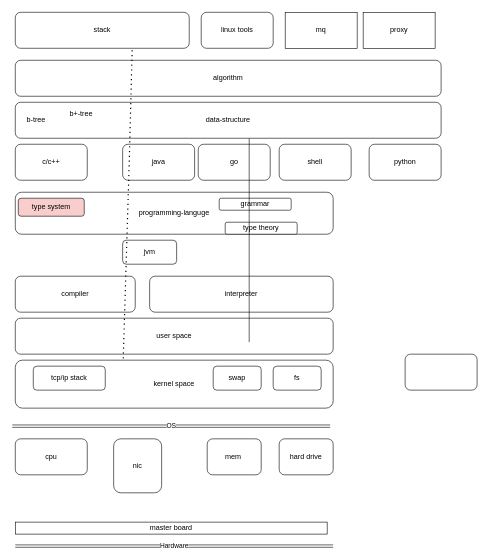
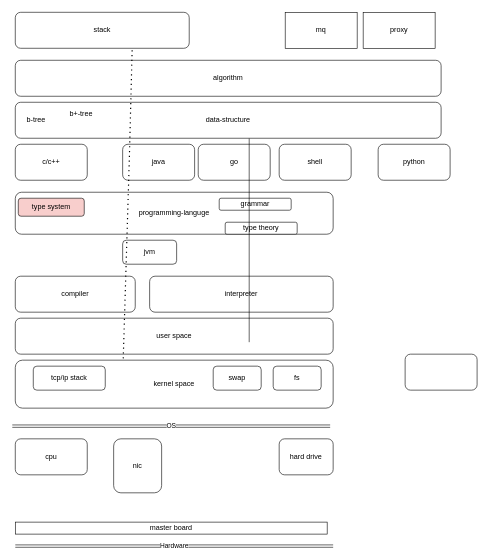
(237, 30) -> none
(405, 162) -> (414, 162)
(234, 457) -> none
